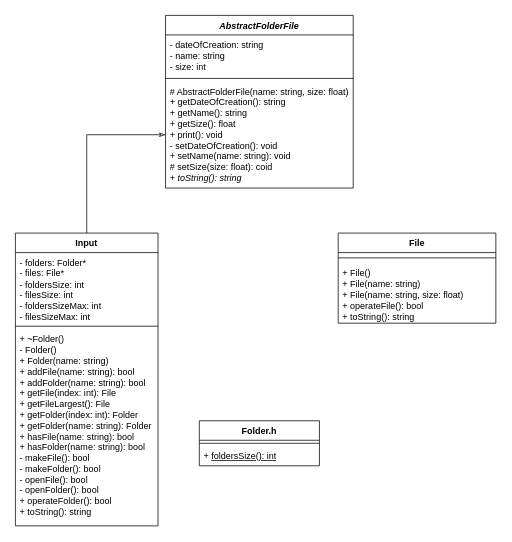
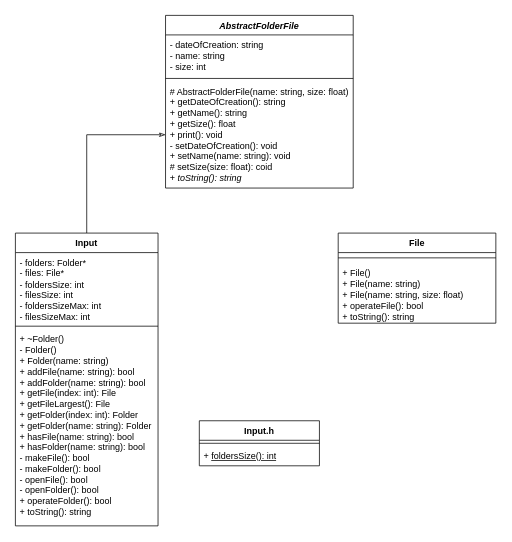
(259, 431) -> (259, 431)
